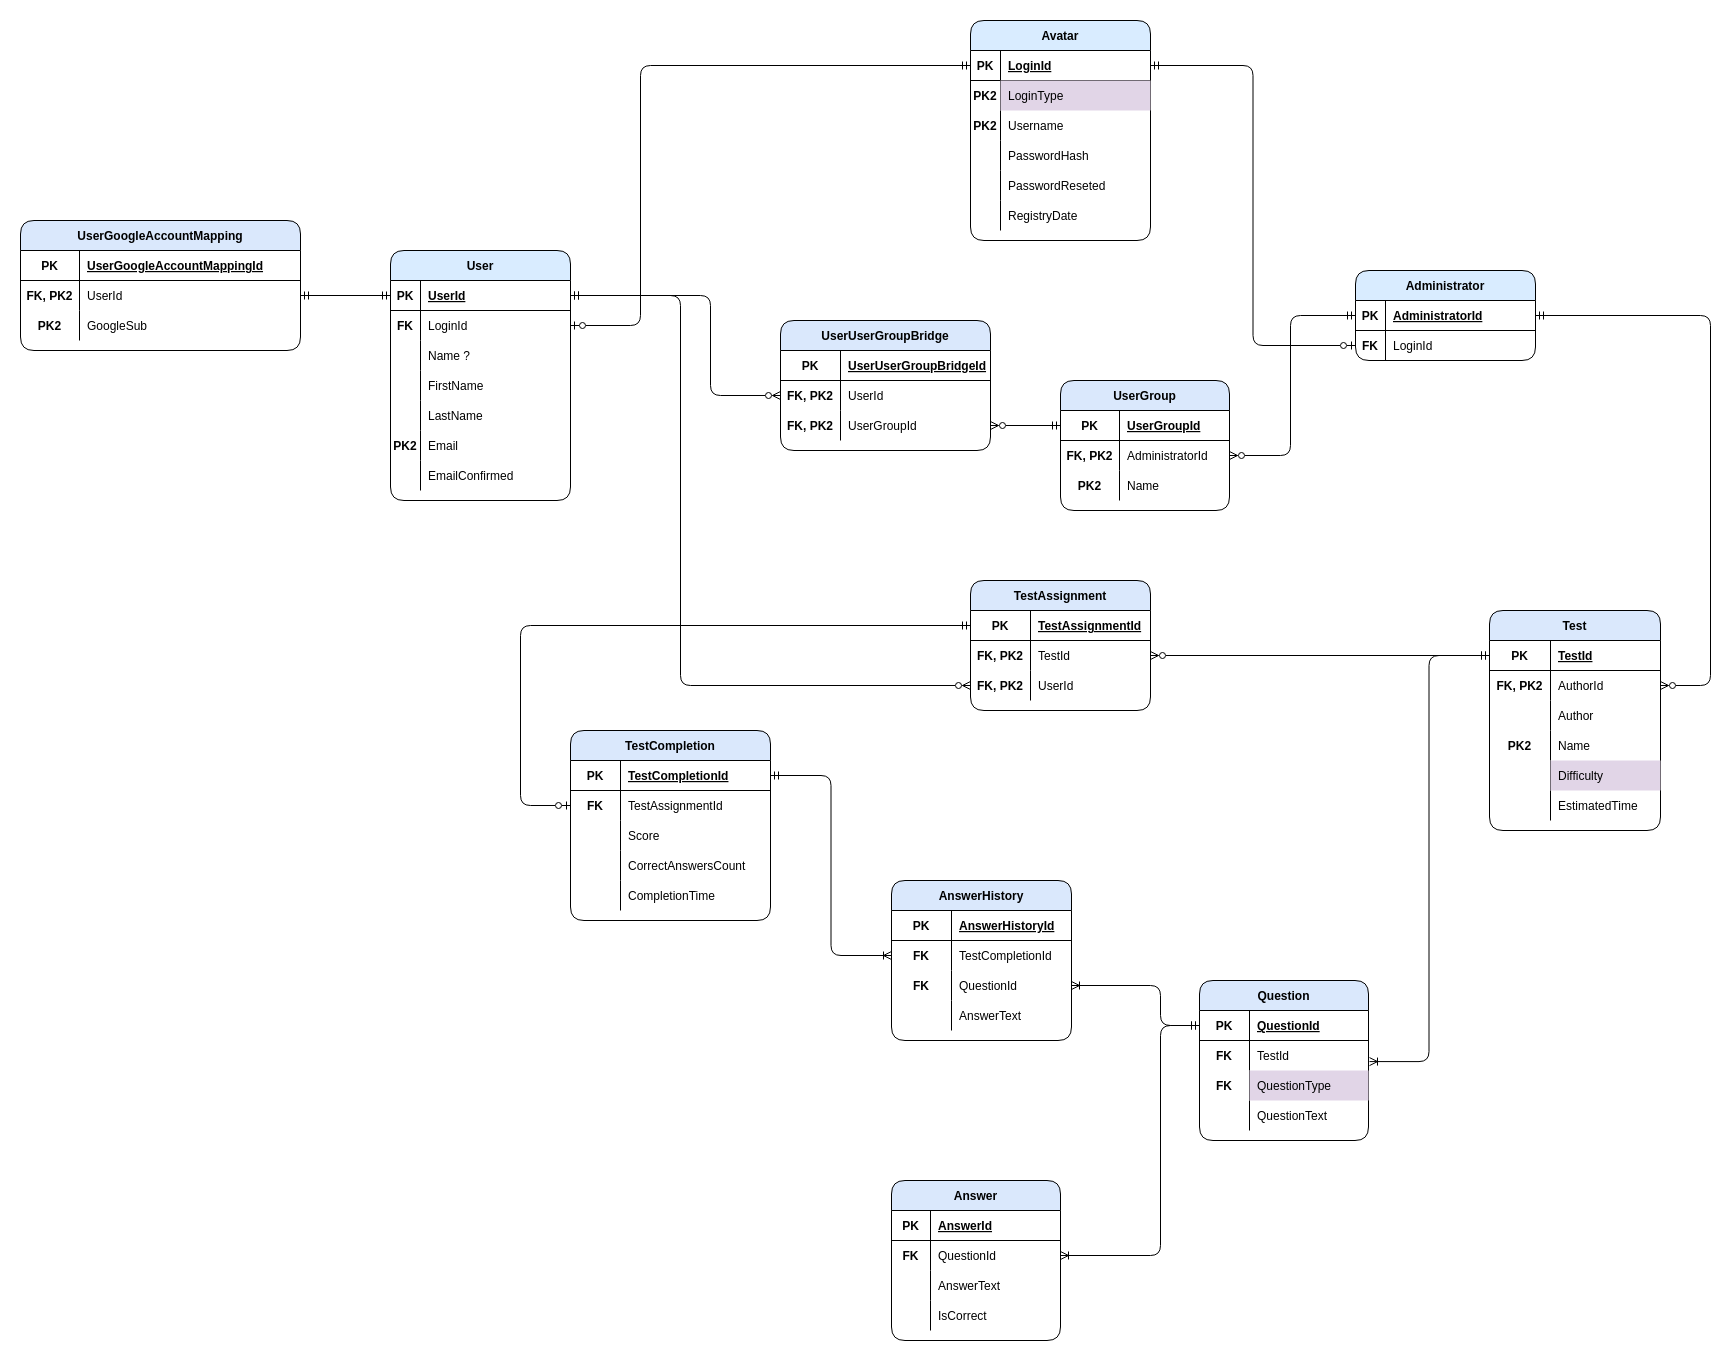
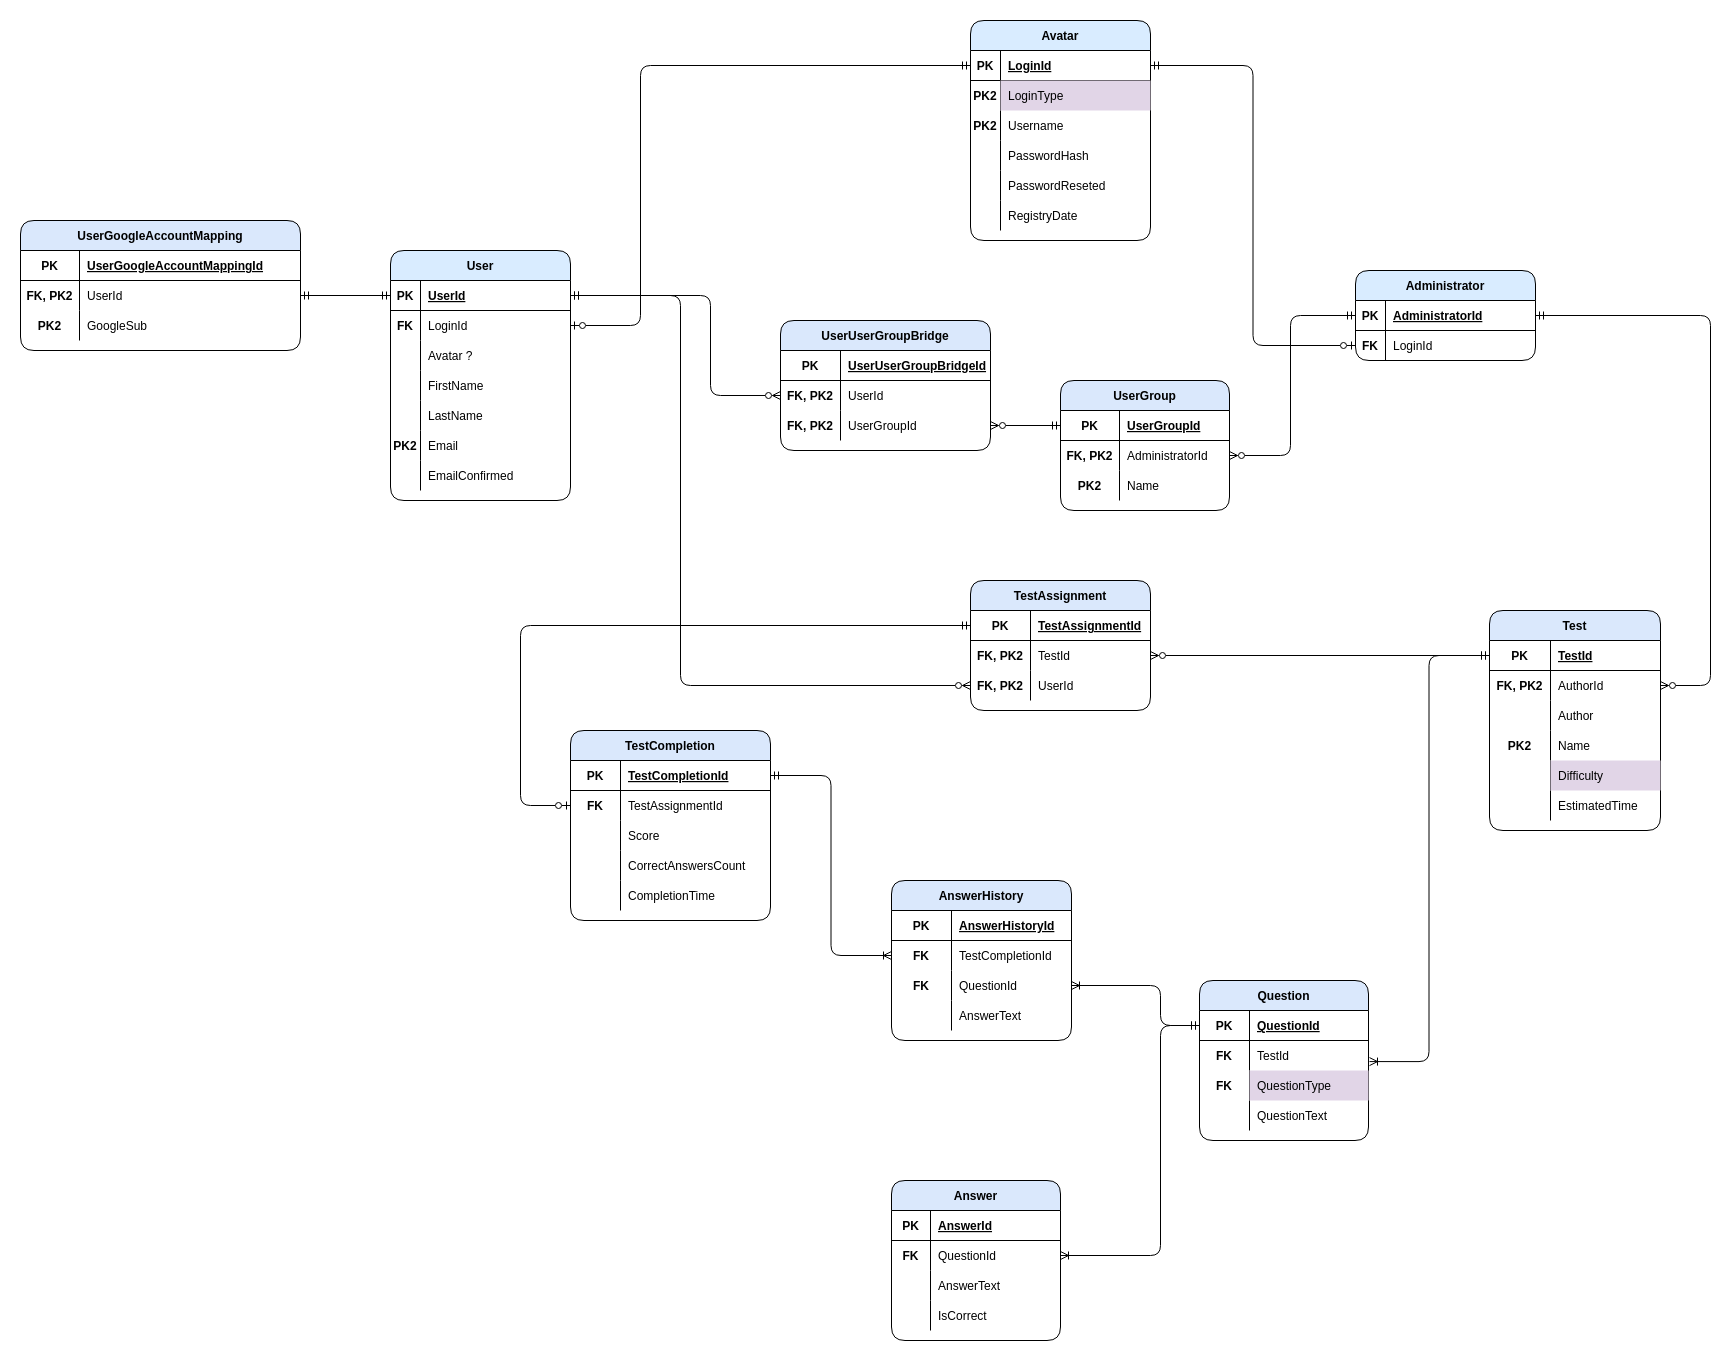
(447, 356) -> (453, 356)
